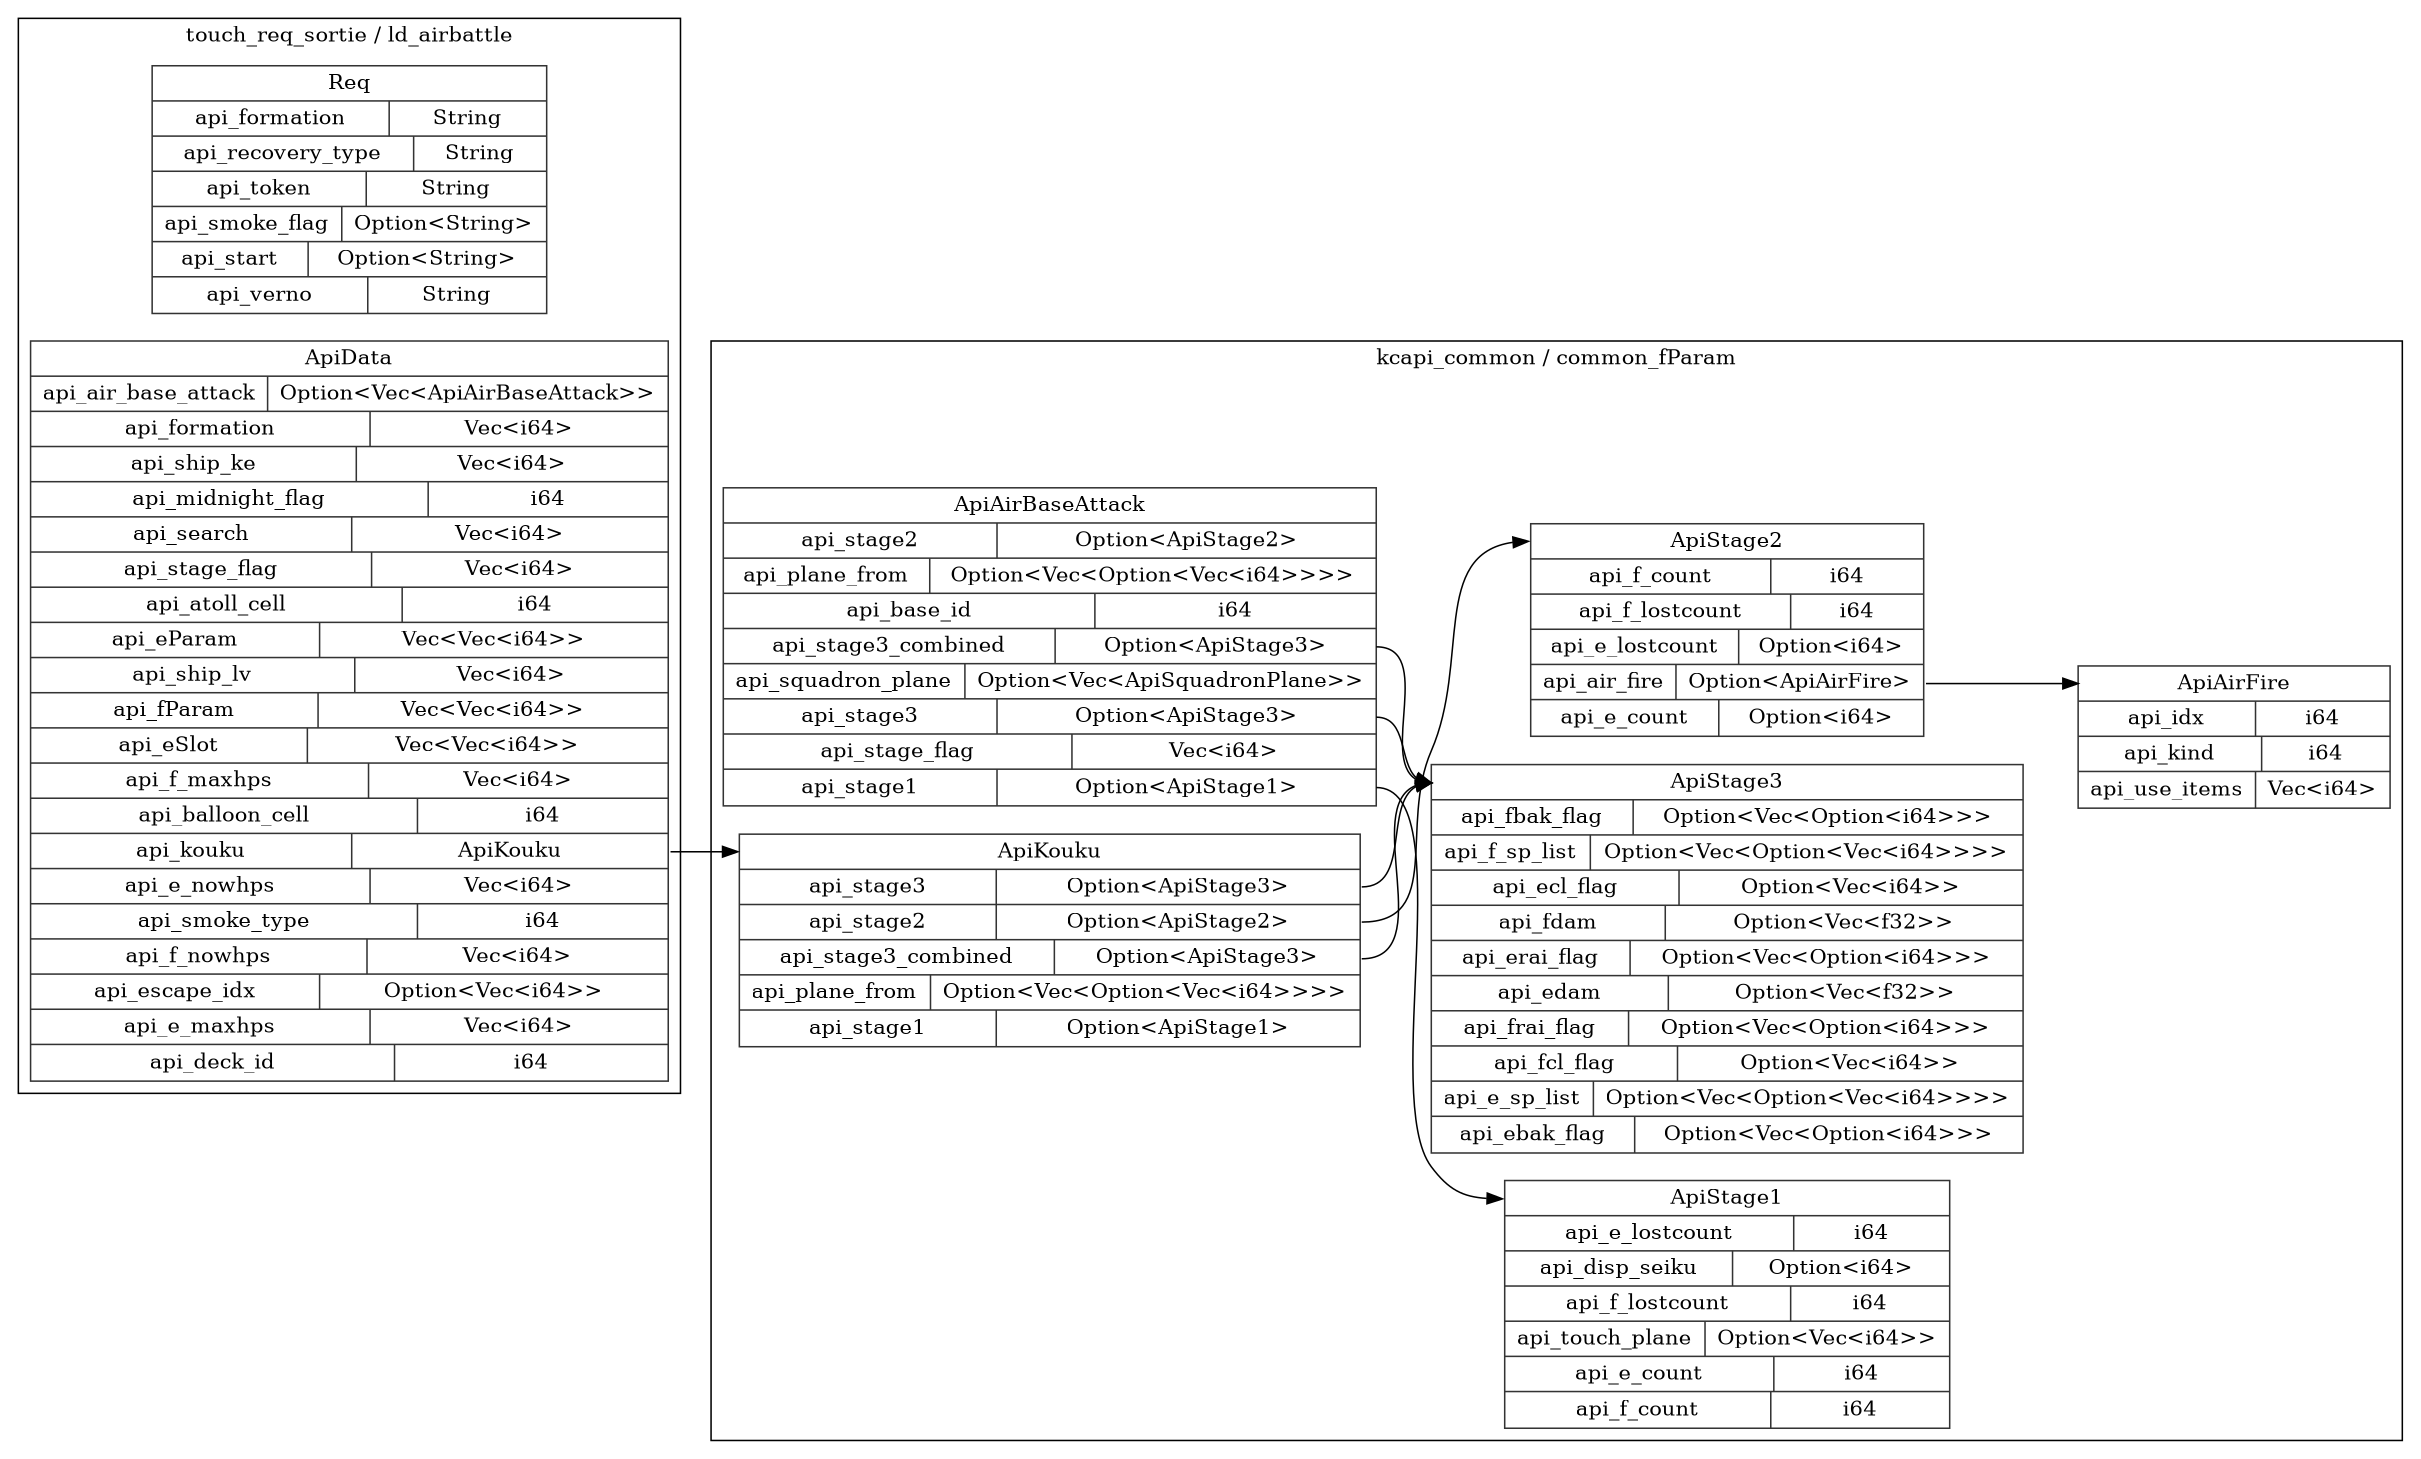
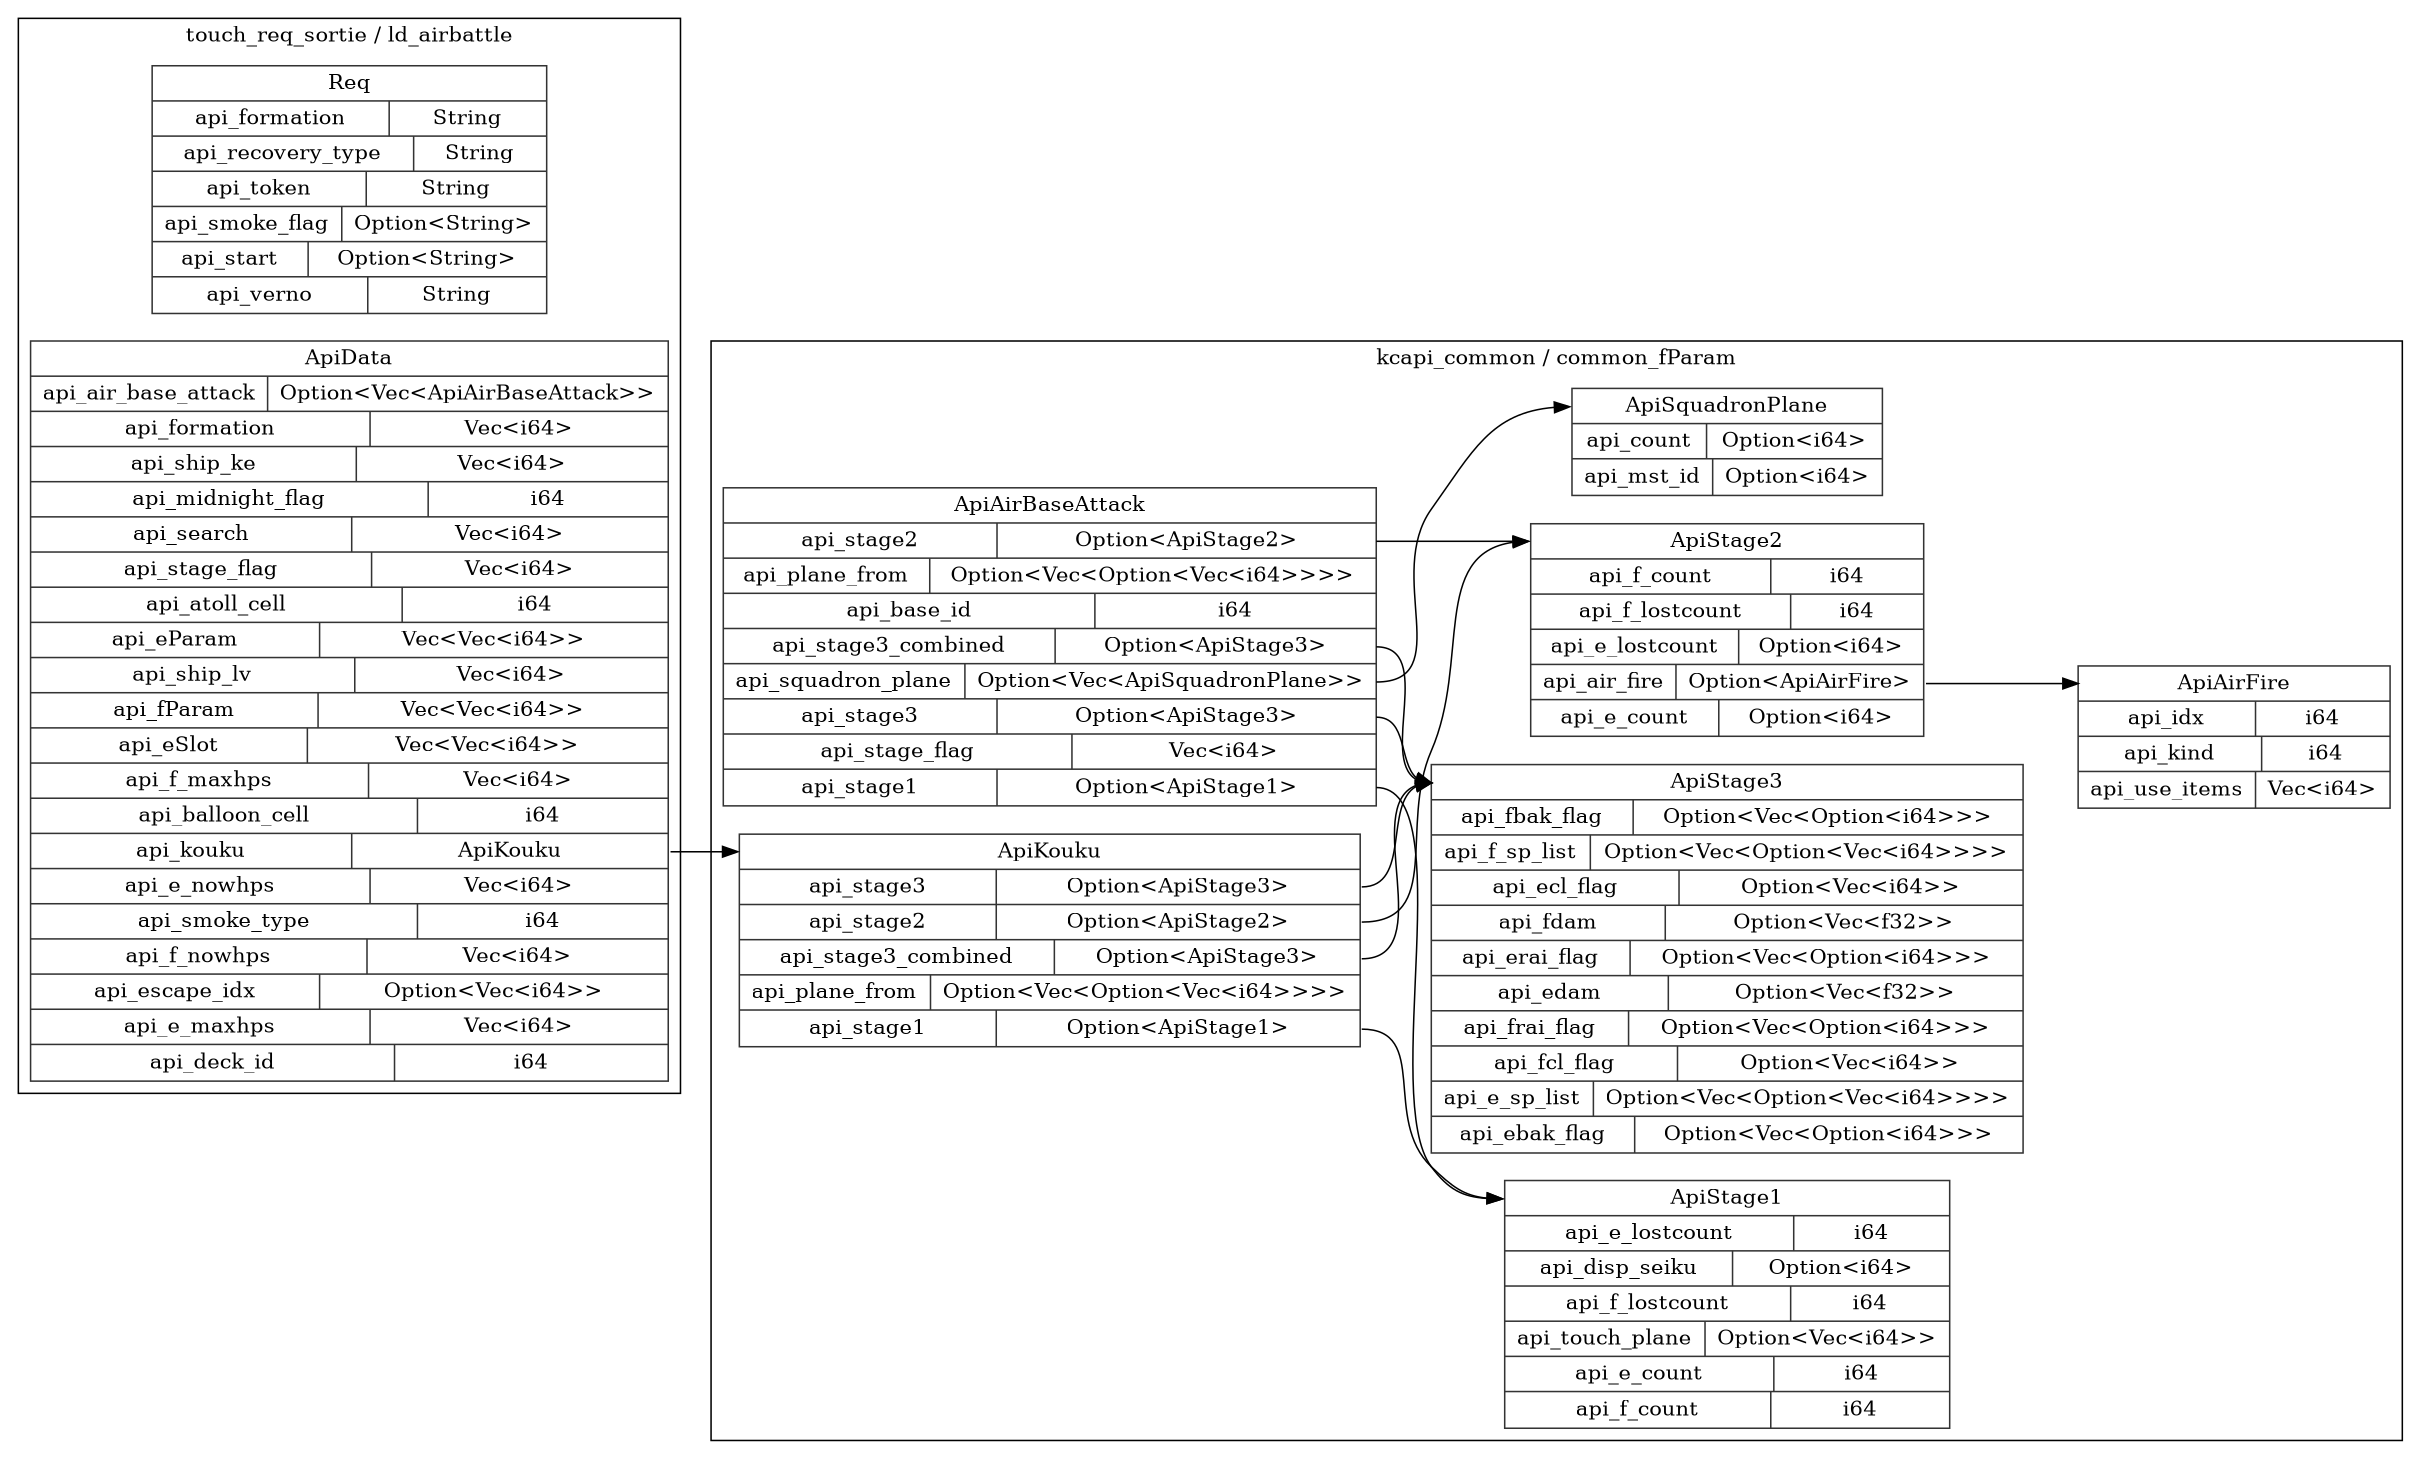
none -> (1727, 442)
none -> (1444, 541)
none -> (1406, 1104)
